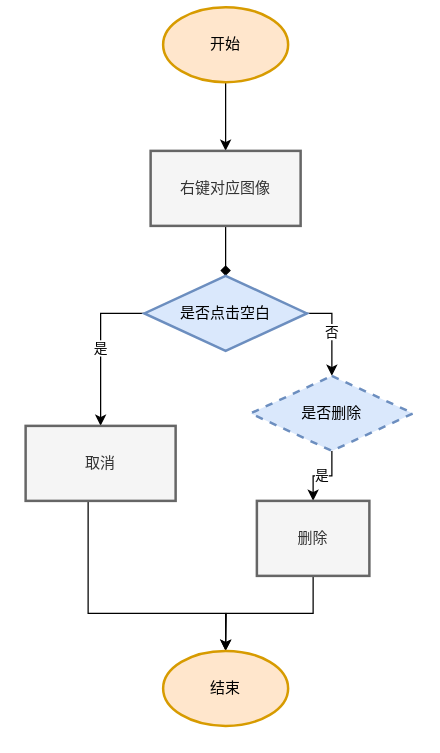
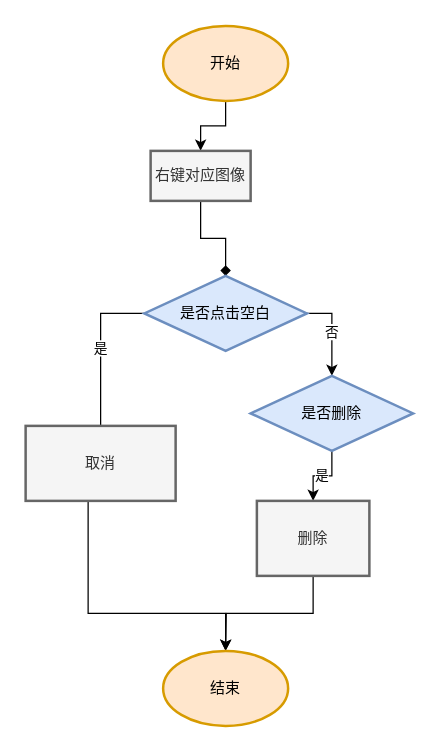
(226, 44) -> (226, 63)
(226, 188) -> (201, 176)
(332, 413) -> (332, 413)
(101, 416) -> (101, 419)
